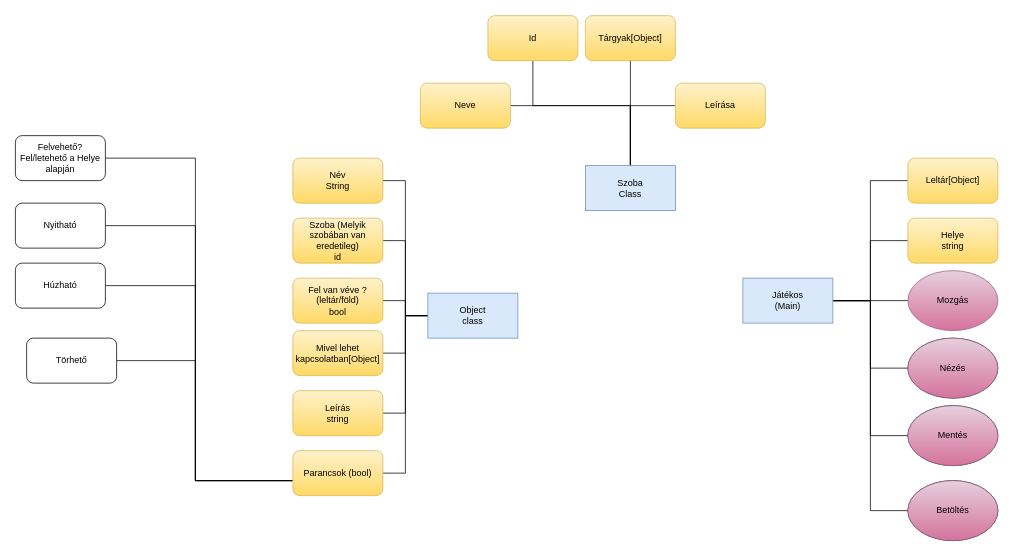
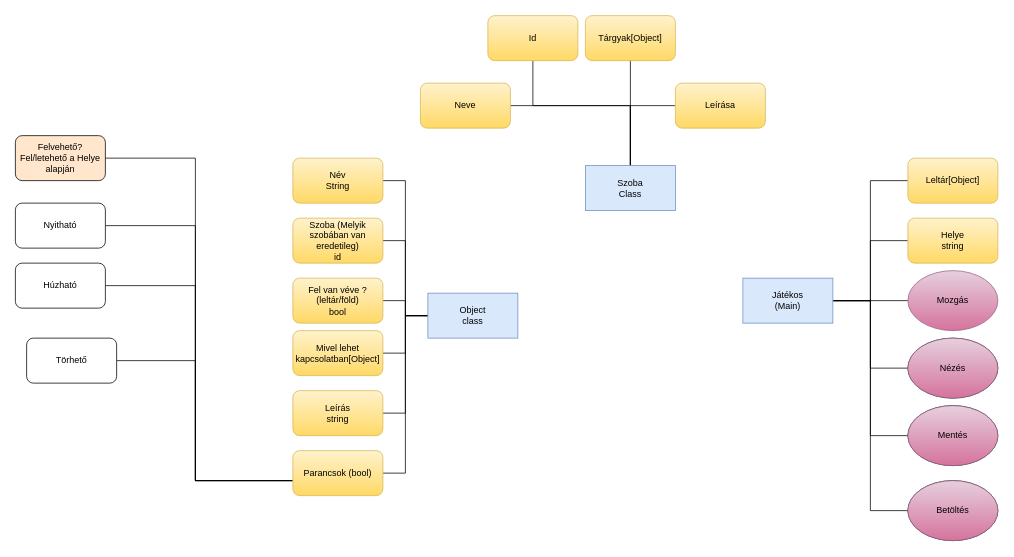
(60, 158) -> (60, 158)
